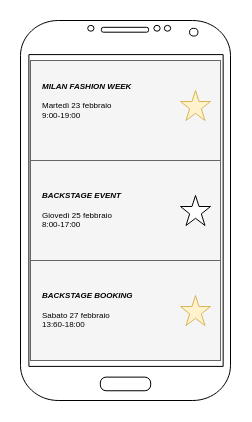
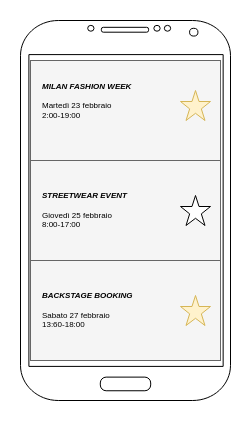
(82, 111) -> (82, 111)
(81, 211) -> (81, 211)
